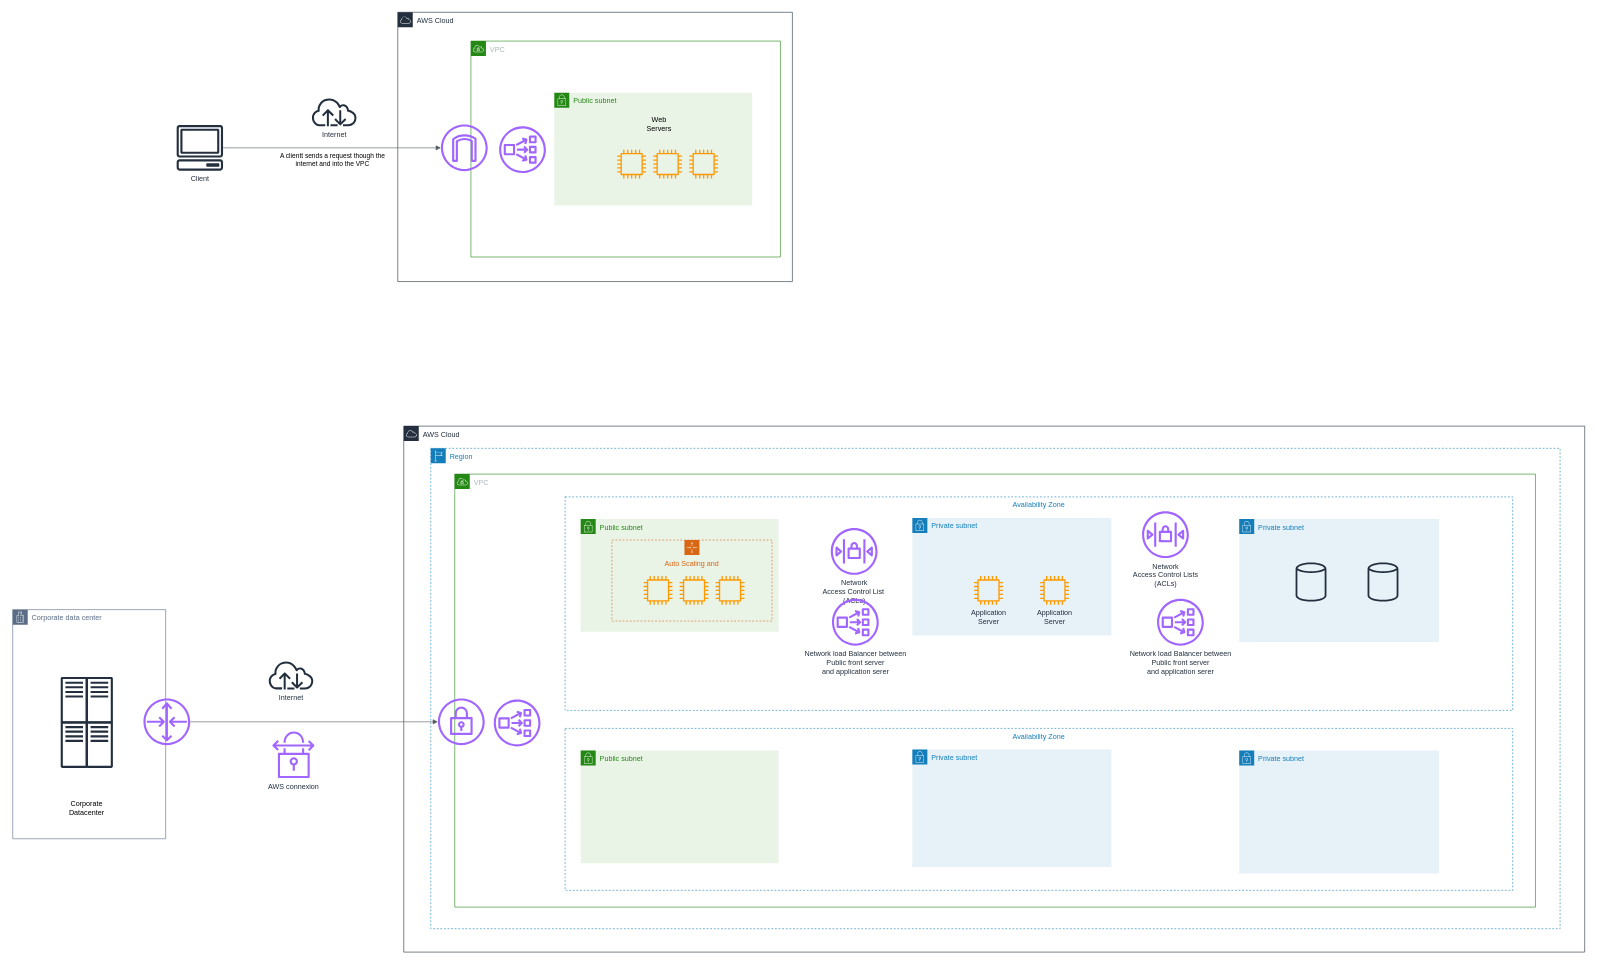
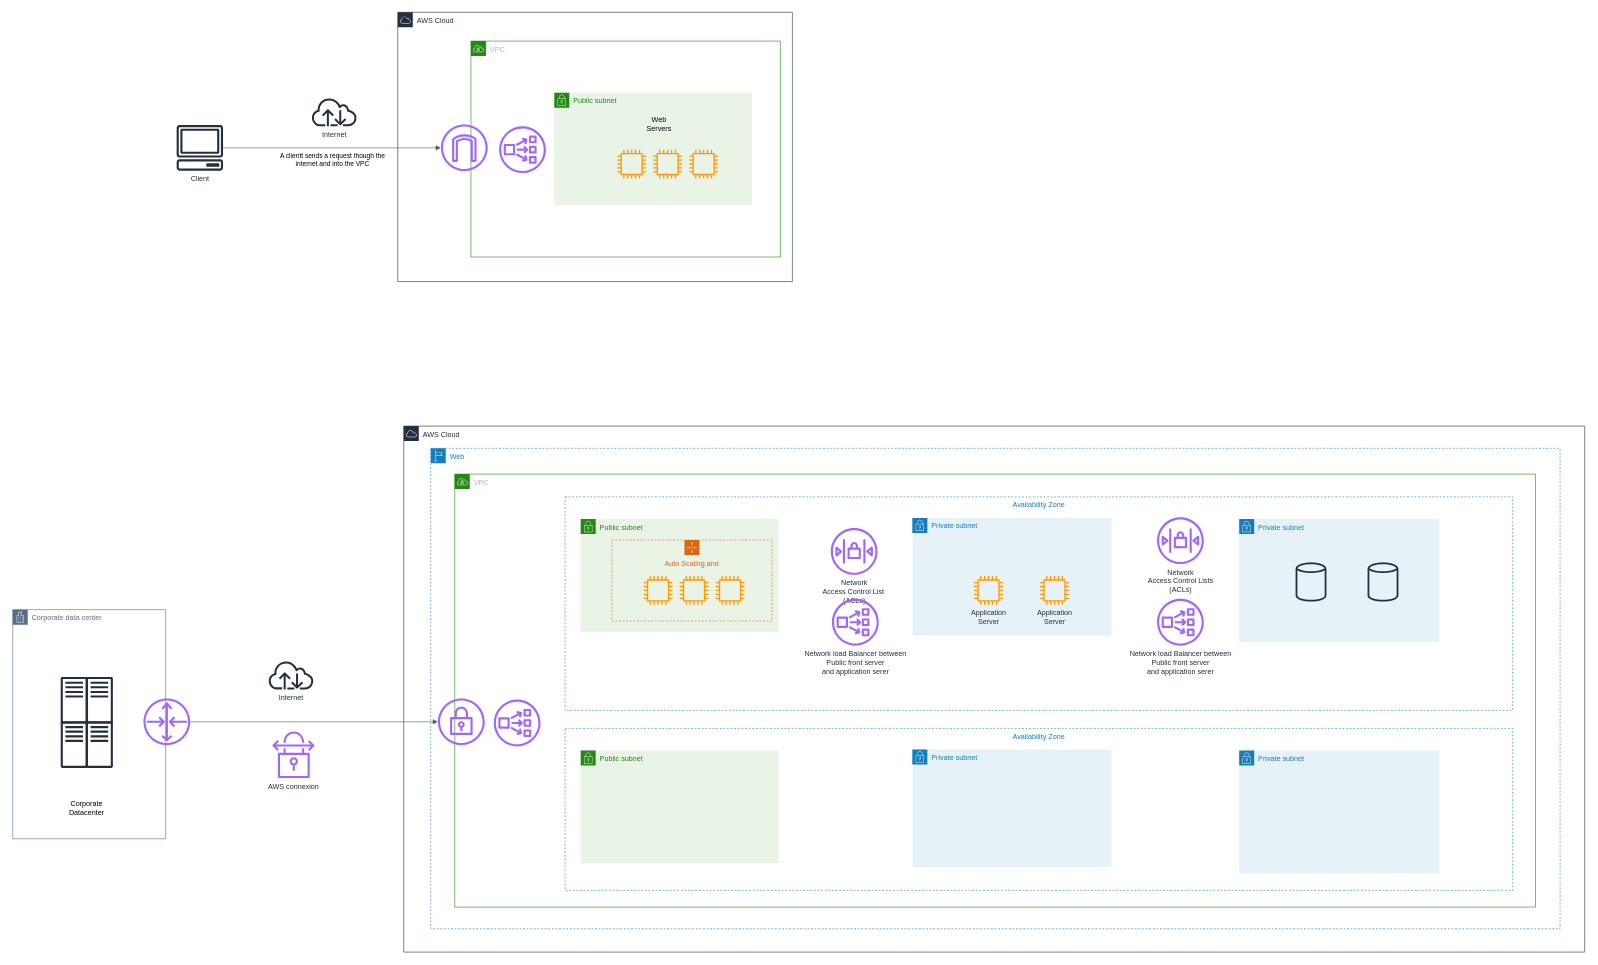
(461, 457) -> (456, 457)
(1166, 535) -> (1181, 541)
